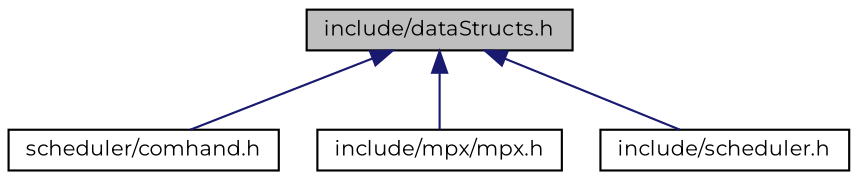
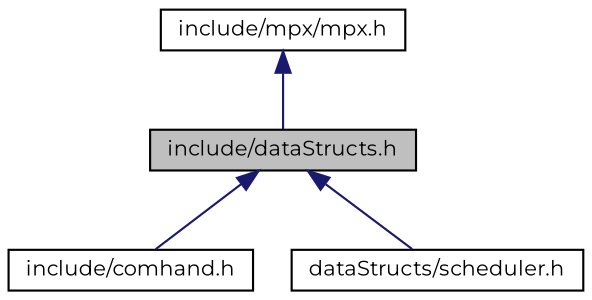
(440, 101) -> (283, 101)
(144, 150) -> (131, 270)
(725, 150) -> (437, 270)
